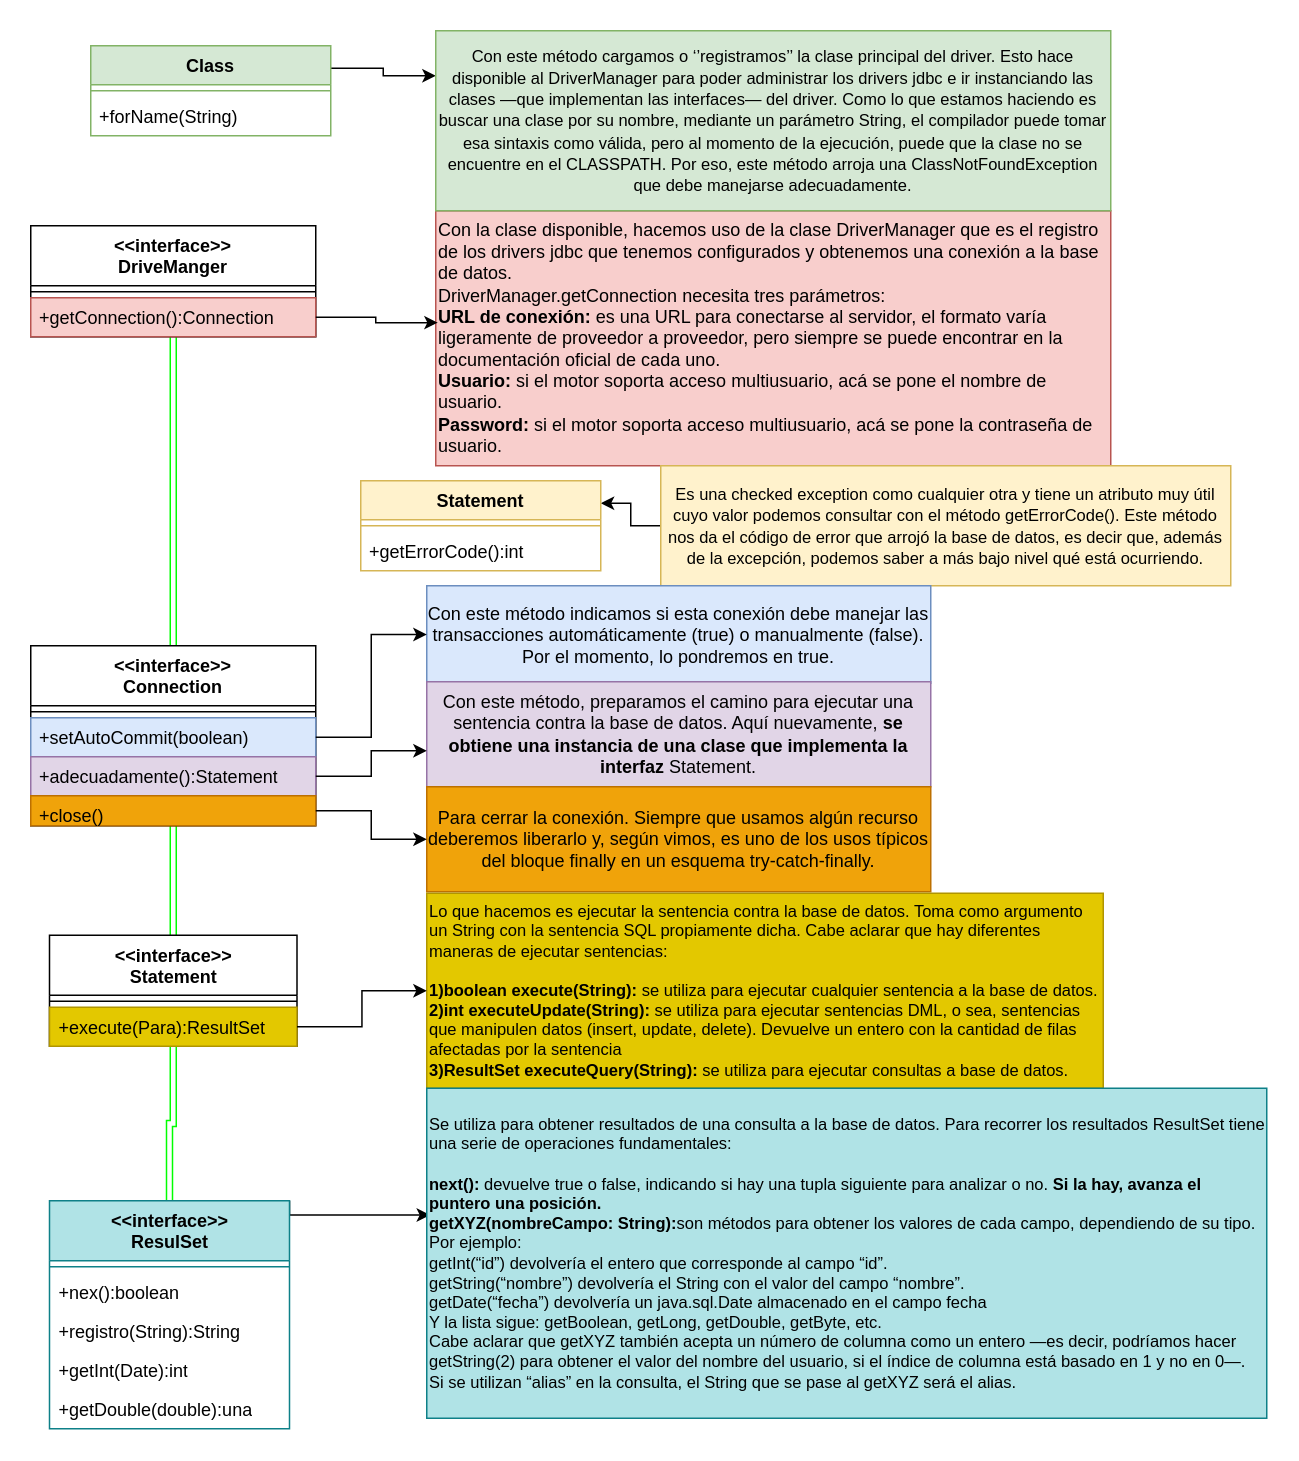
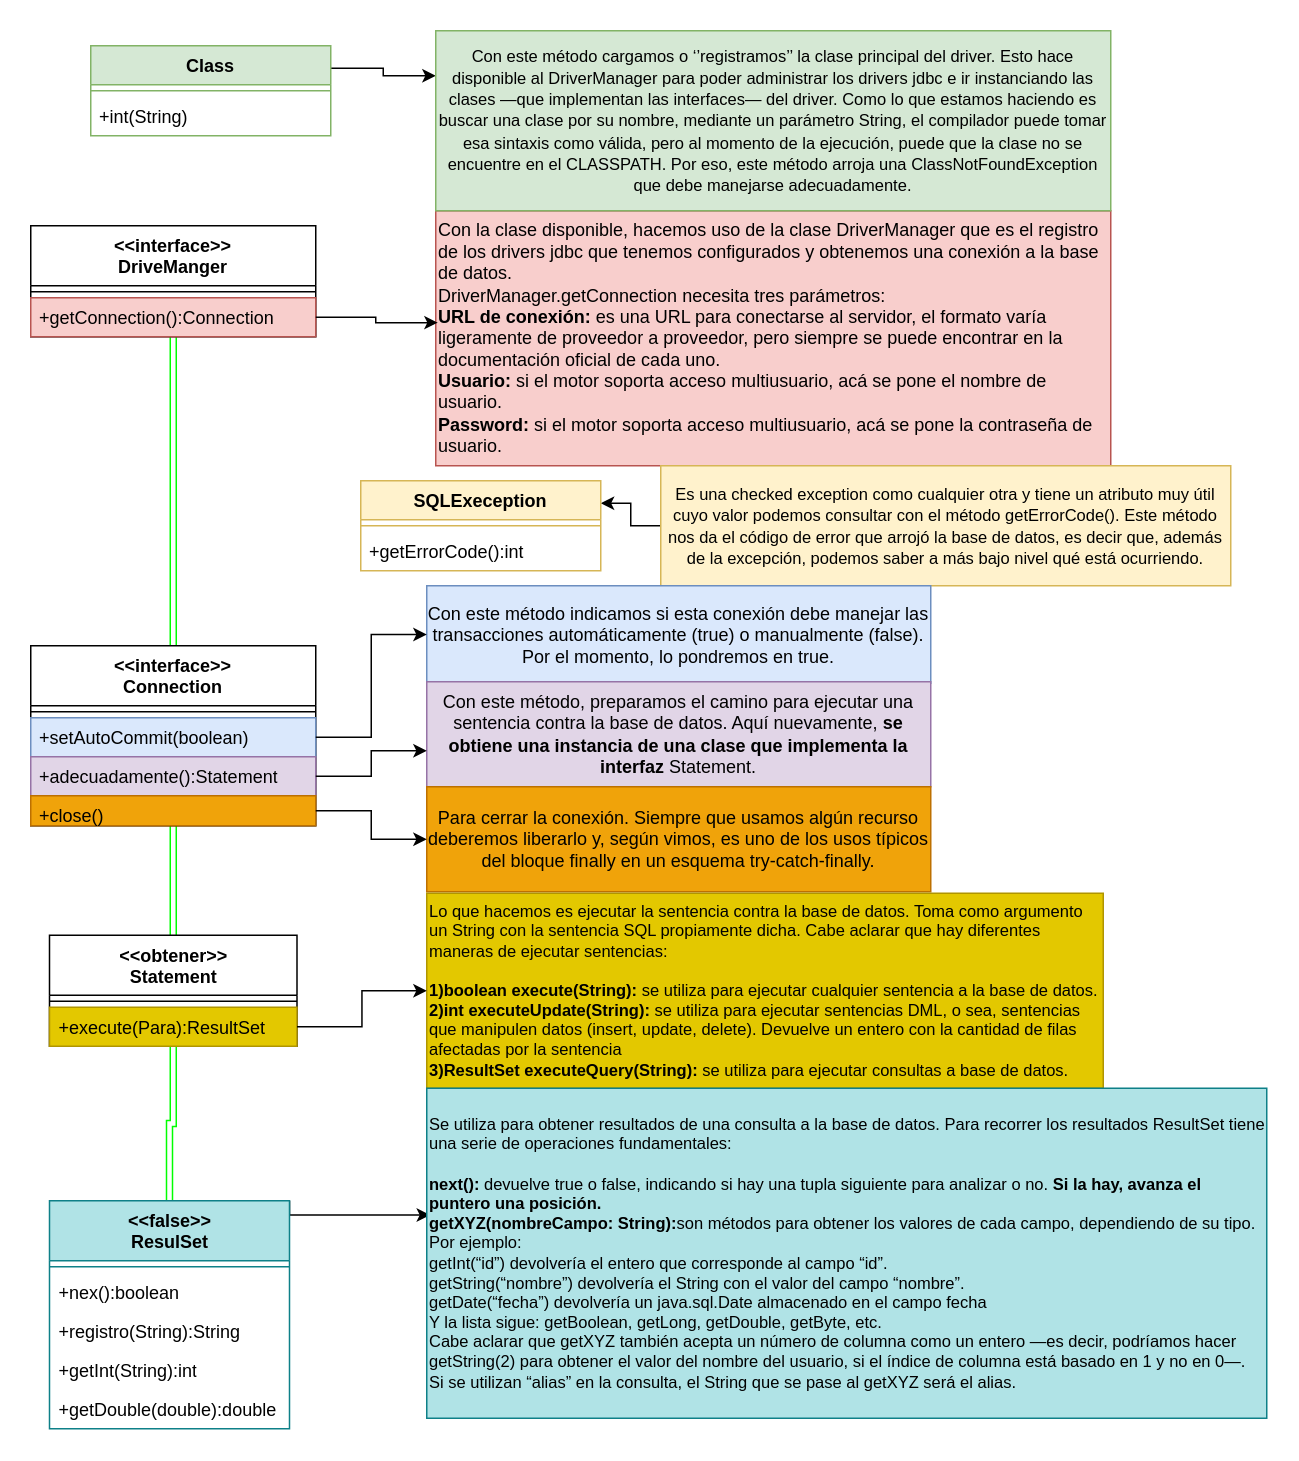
(178, 118) -> (156, 118)
(481, 502) -> (481, 502)
(174, 967) -> (174, 967)
(170, 1233) -> (170, 1233)
(140, 1372) -> (148, 1372)
(163, 1411) -> (172, 1422)
